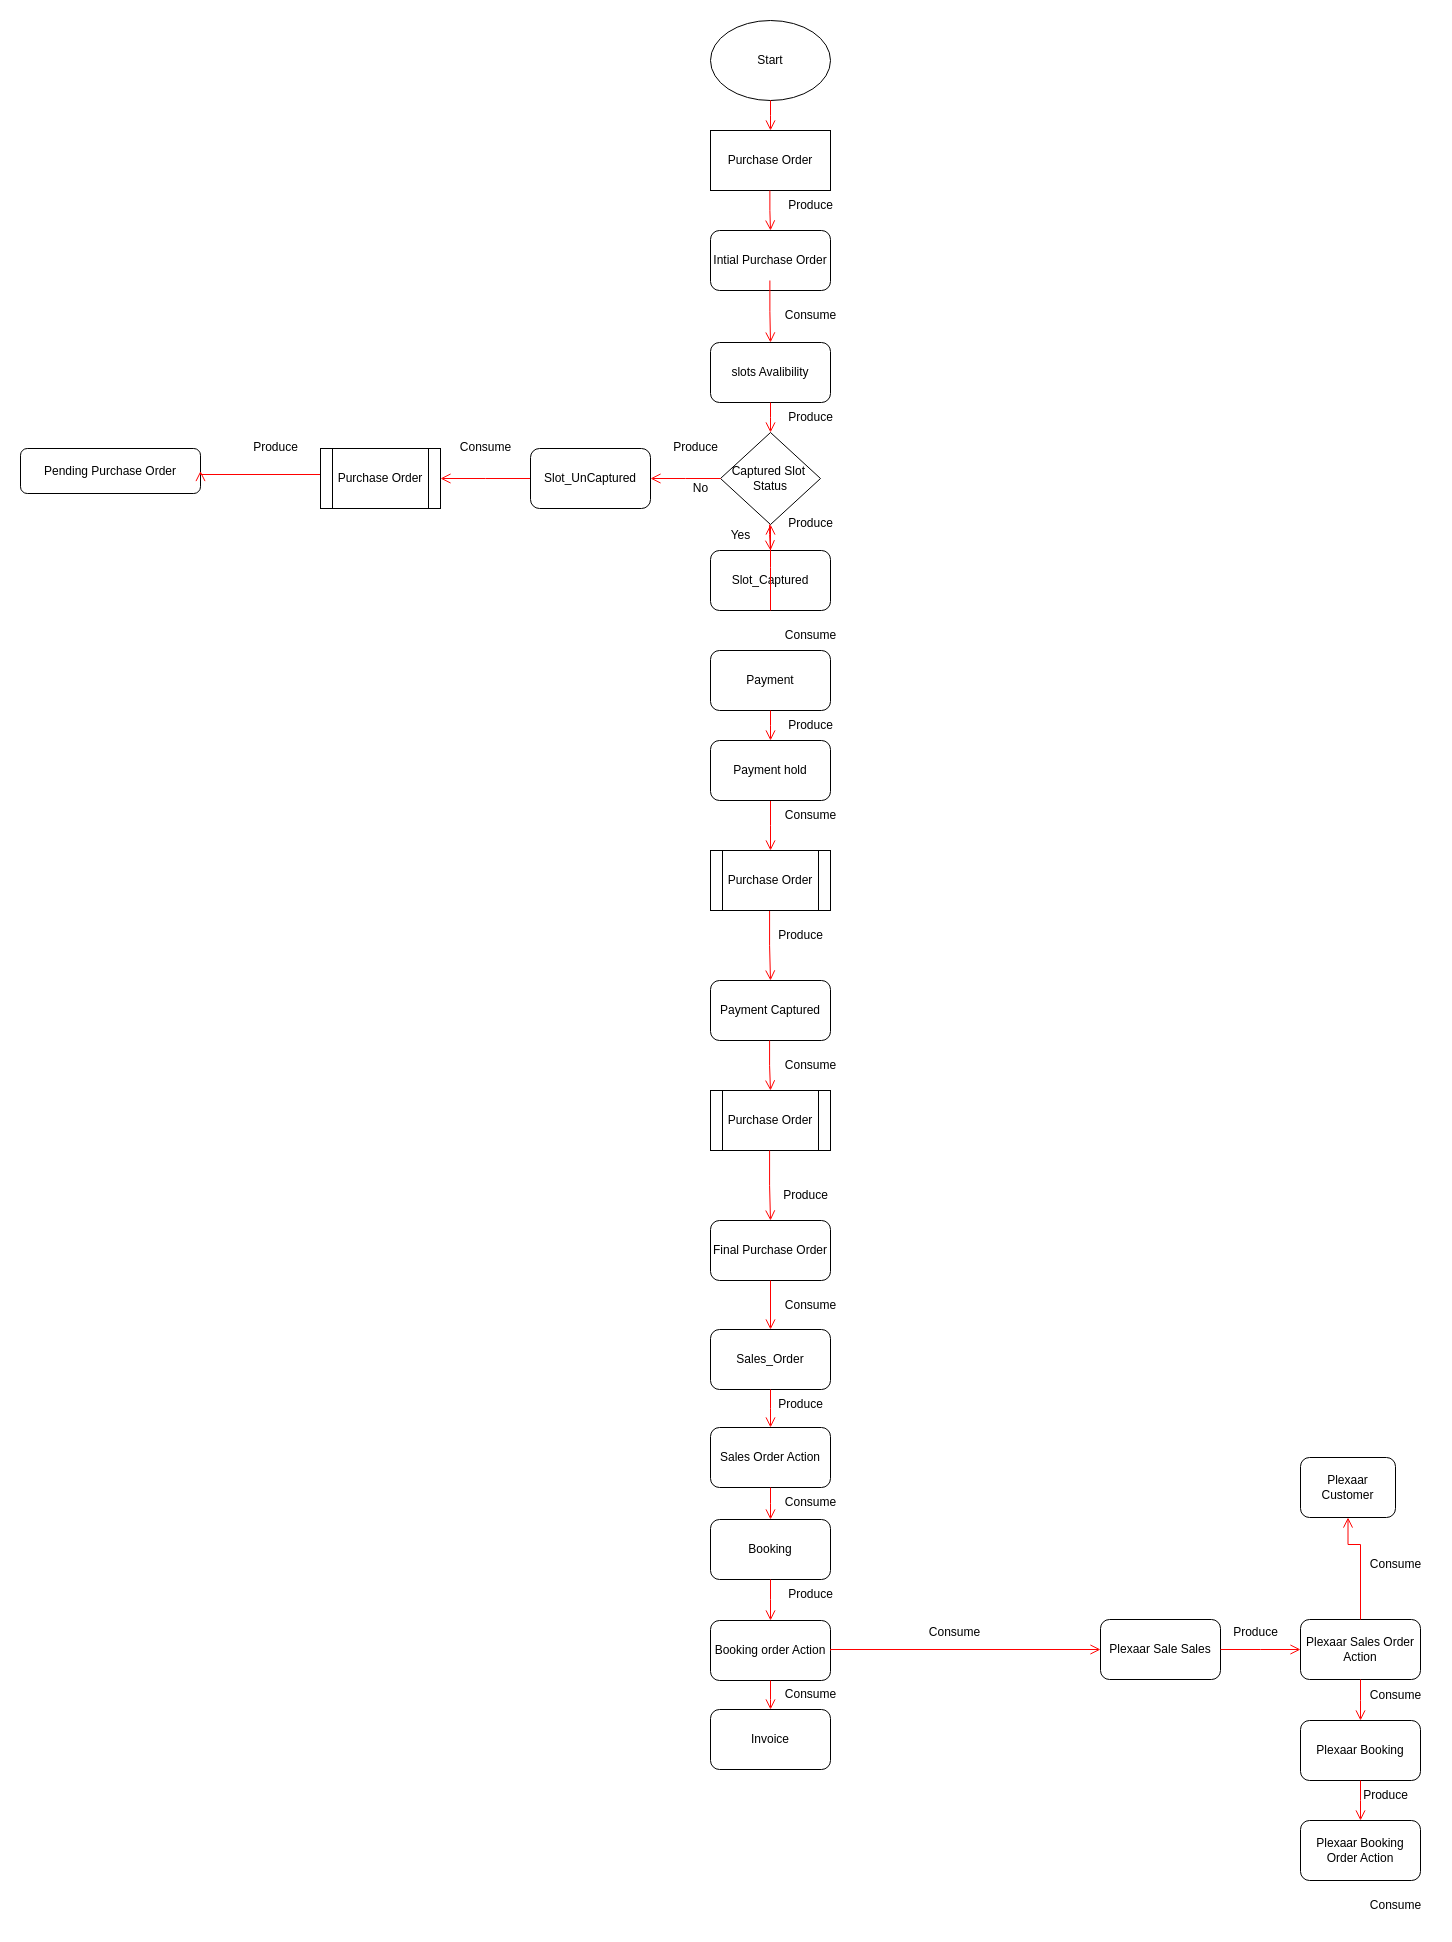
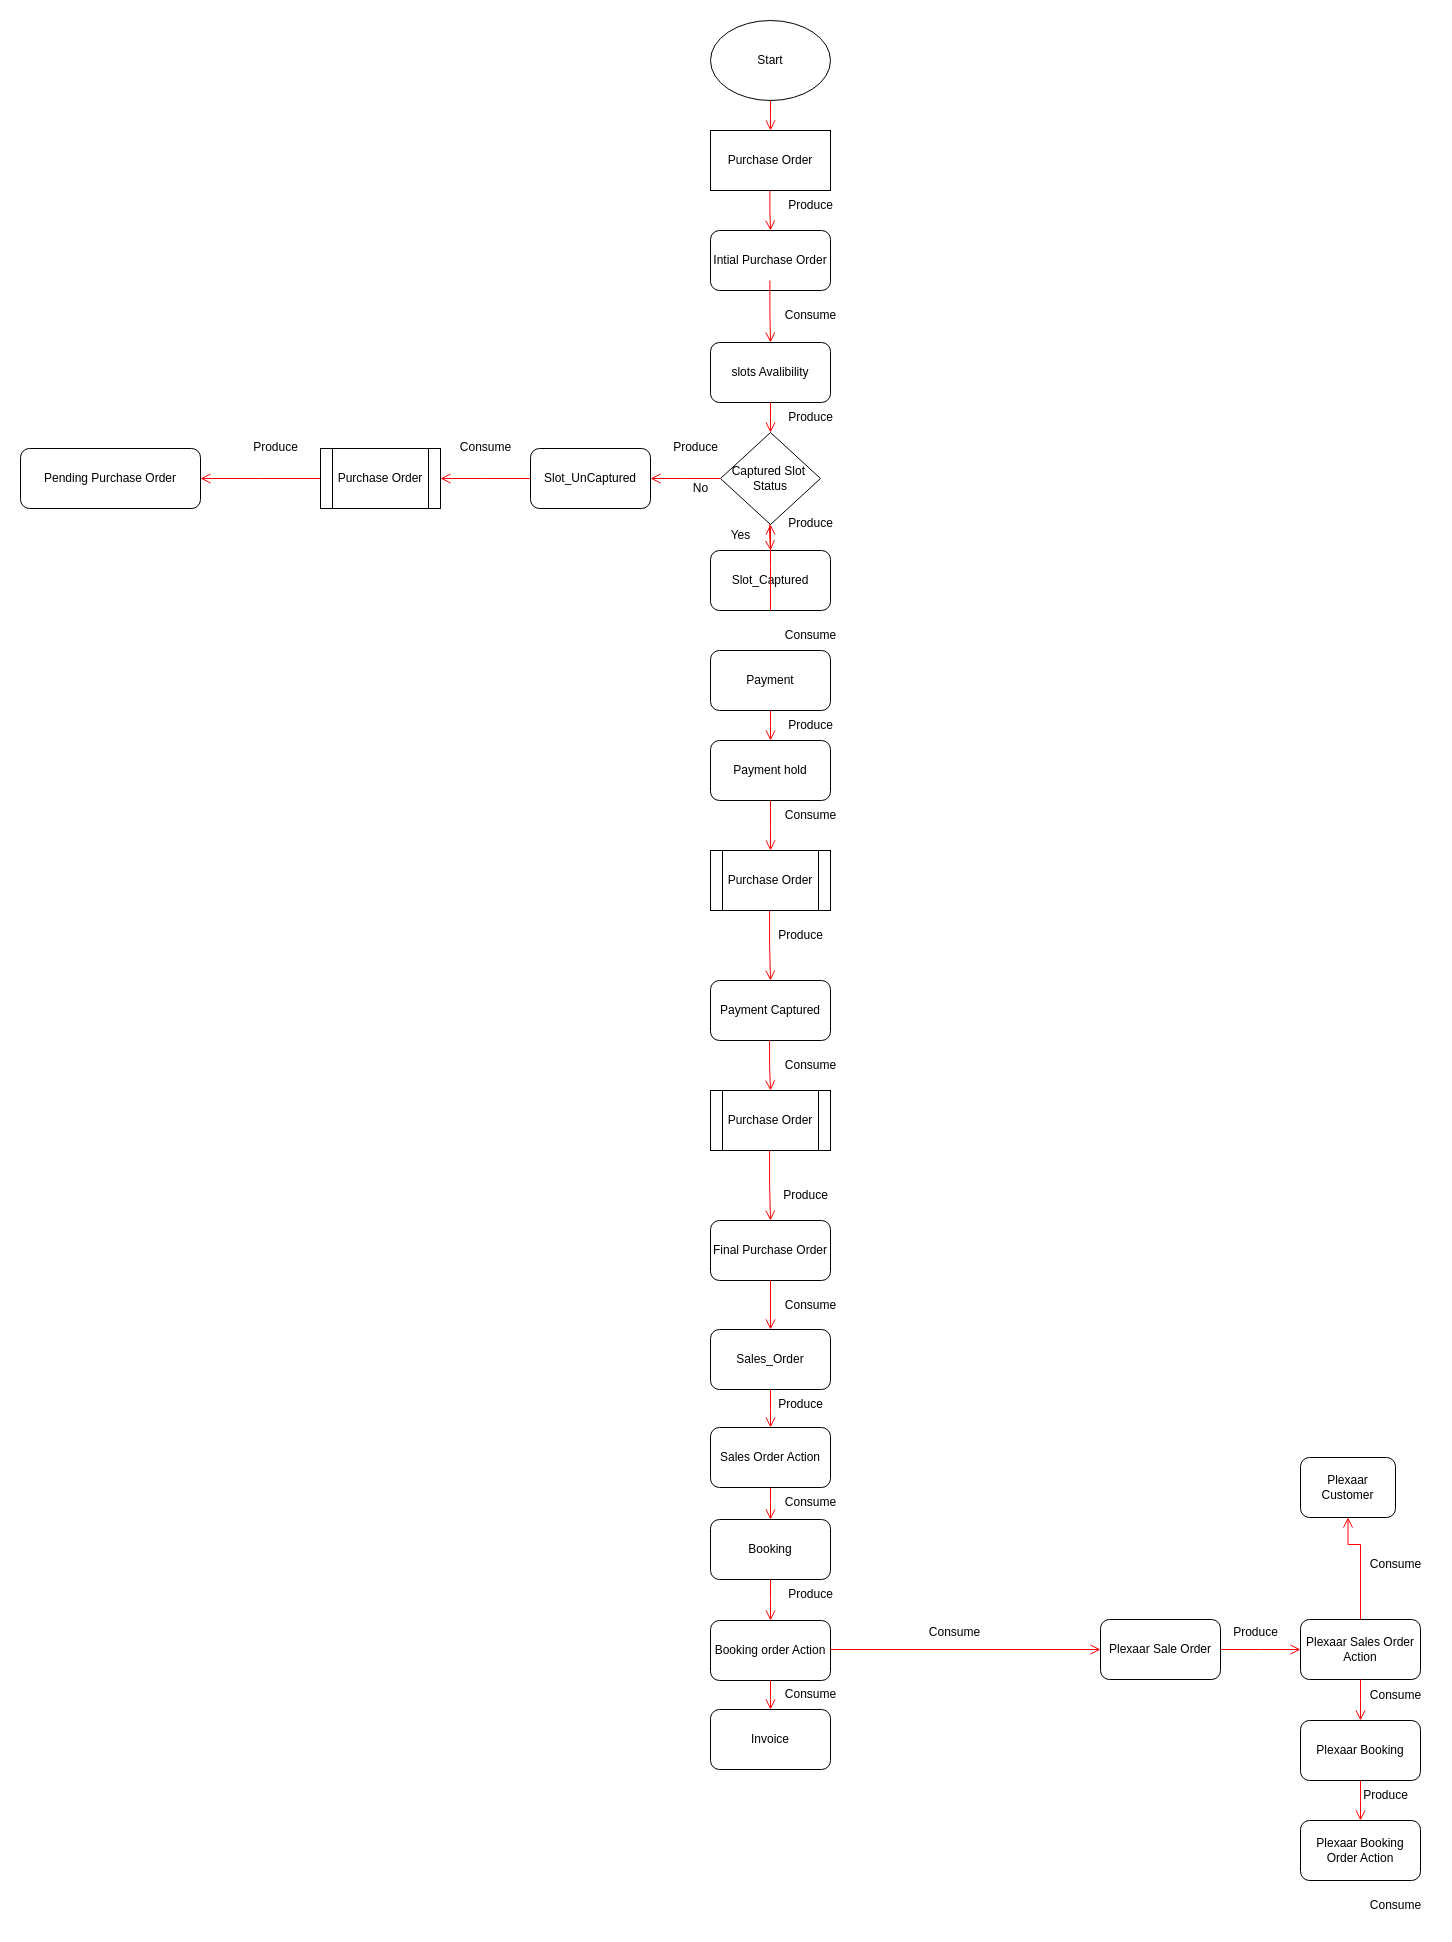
(111, 471) -> (111, 479)
(1161, 1650) -> (1161, 1650)
